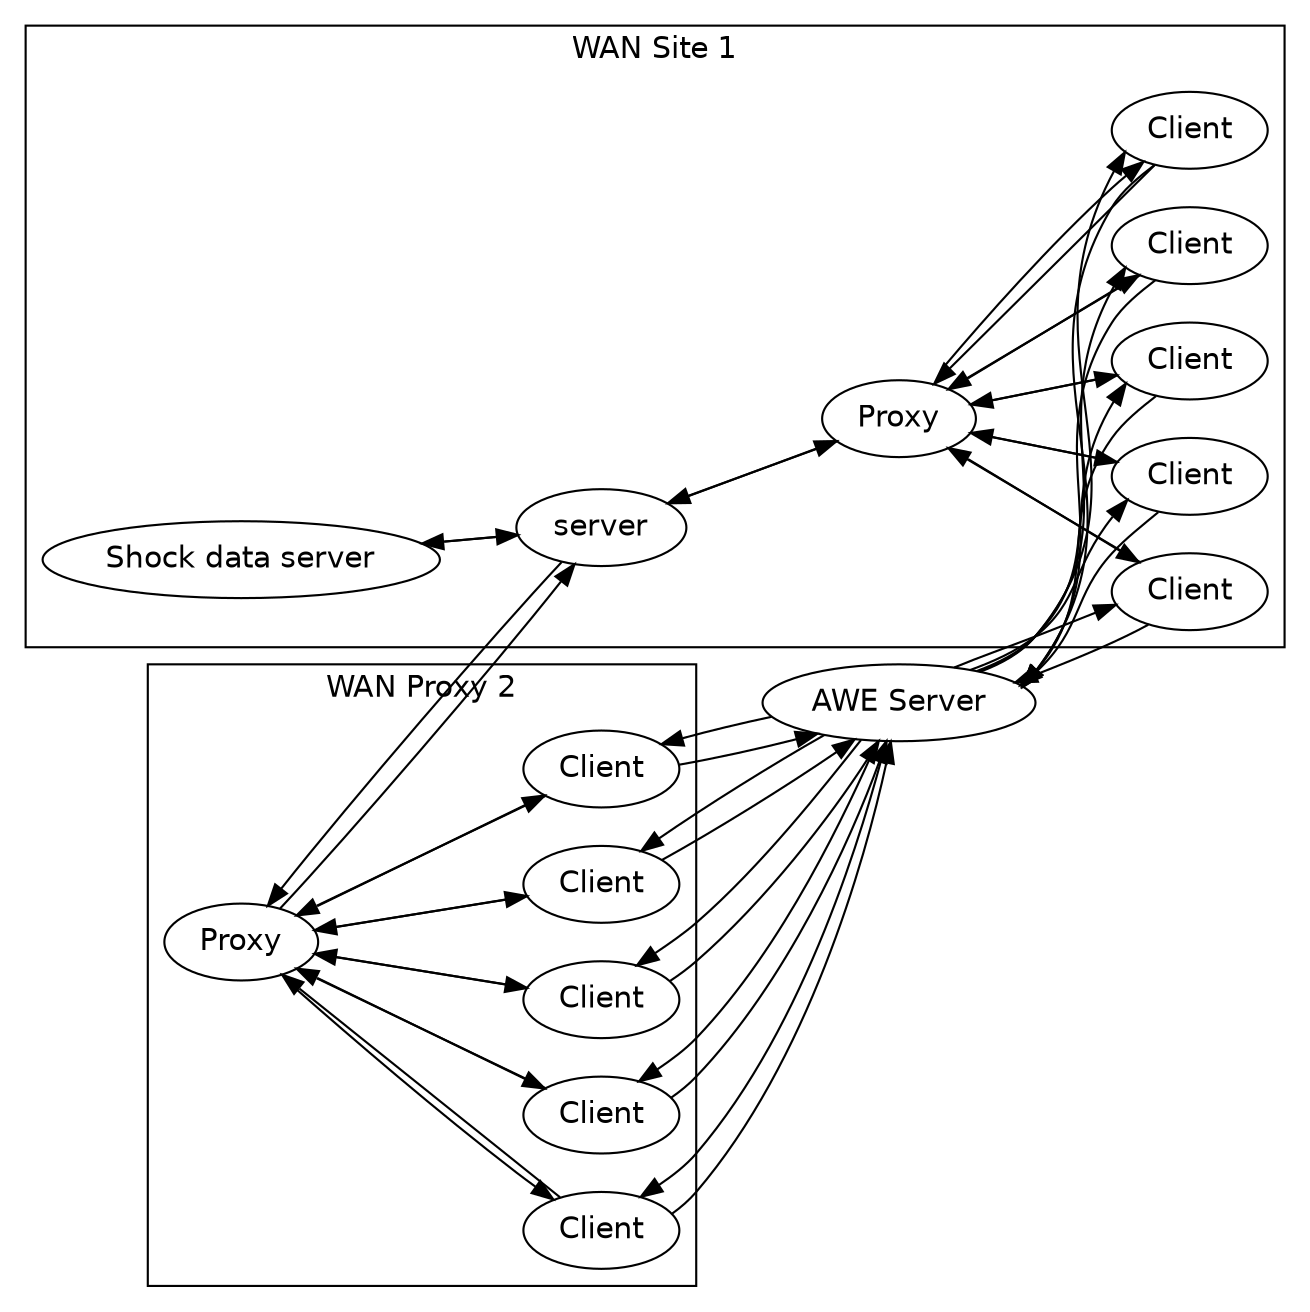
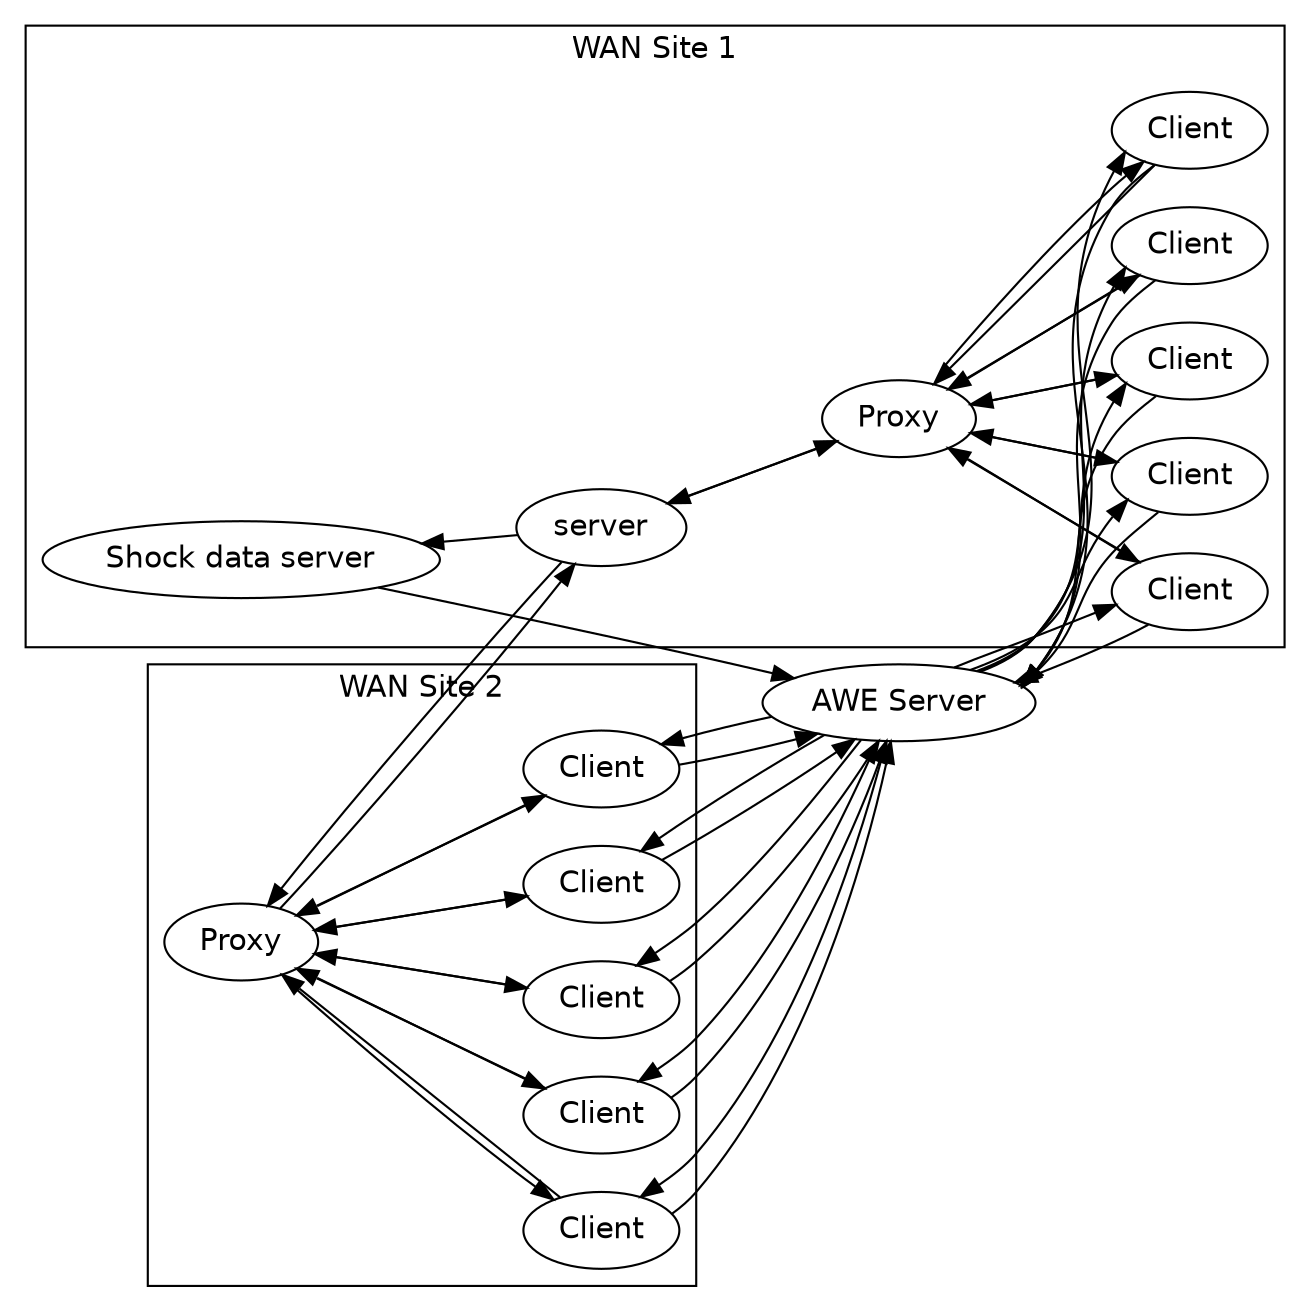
(470, 539) -> (576, 629)
(422, 689) -> (422, 689)
